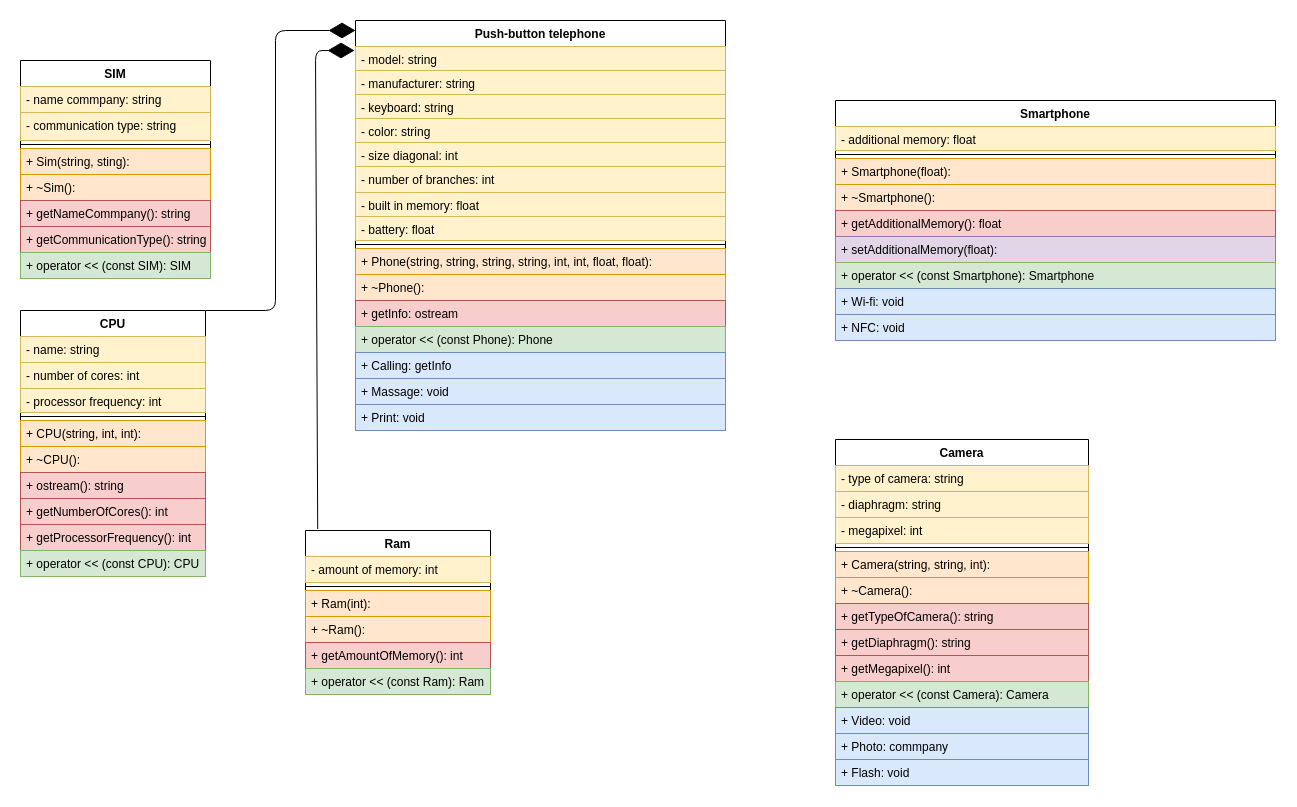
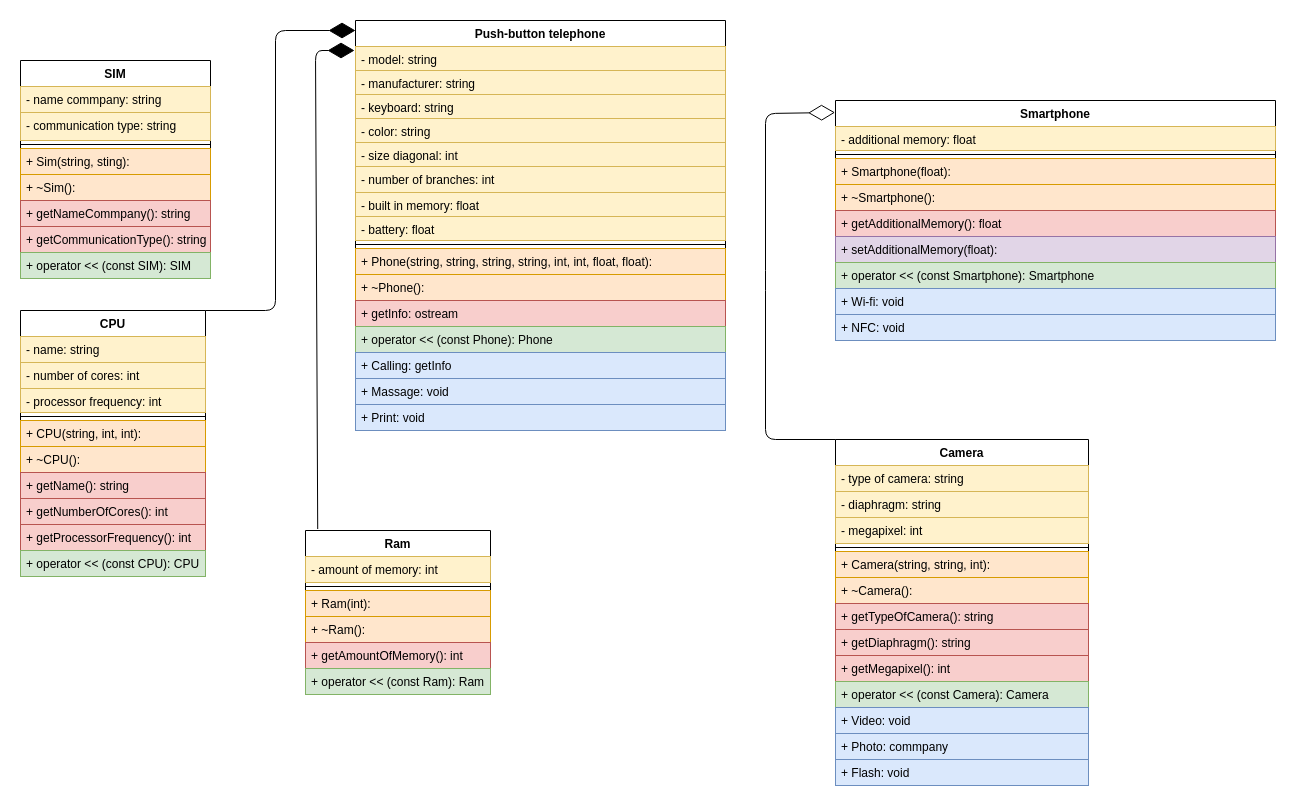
none -> (766, 291)
(84, 486) -> (84, 486)
